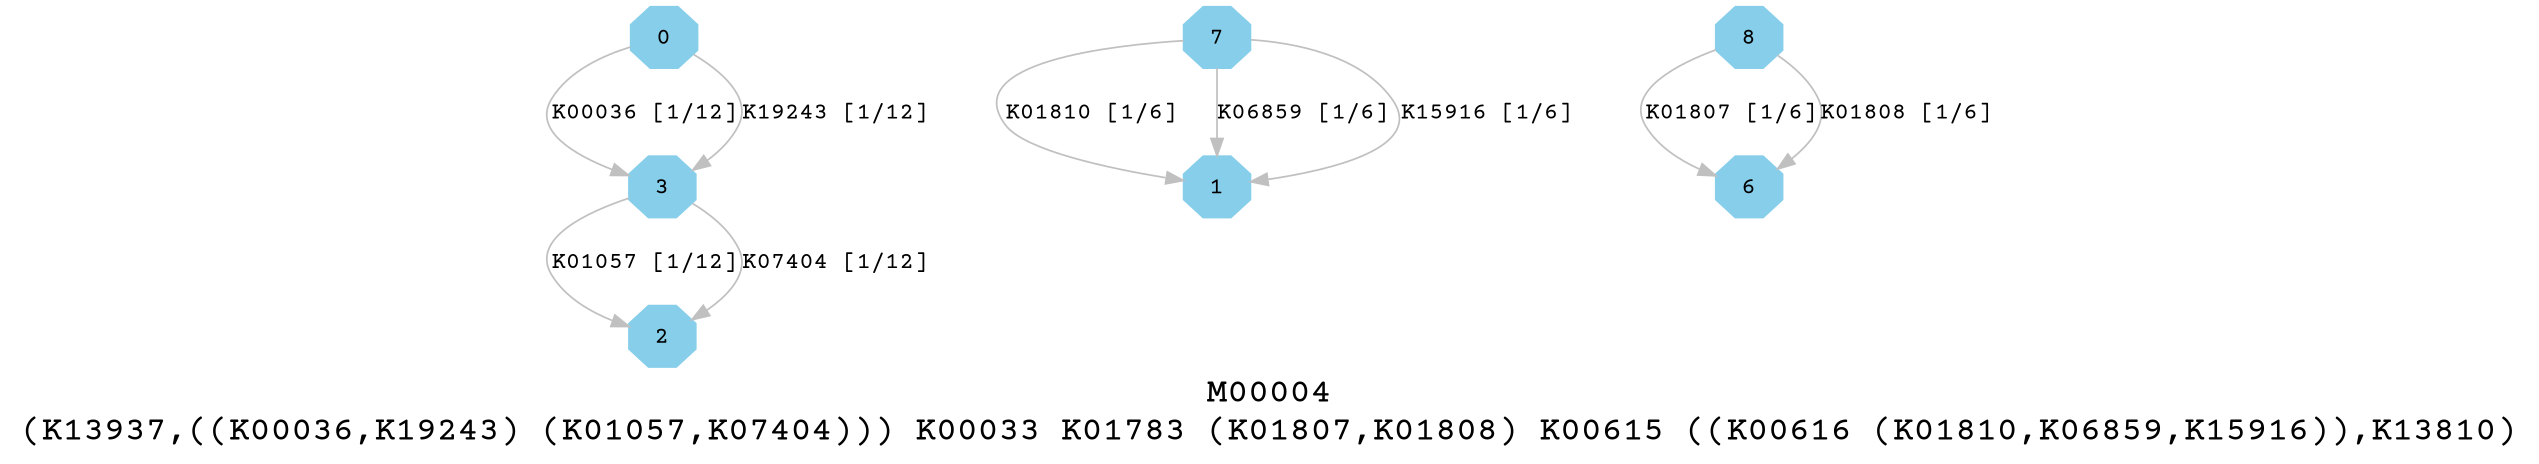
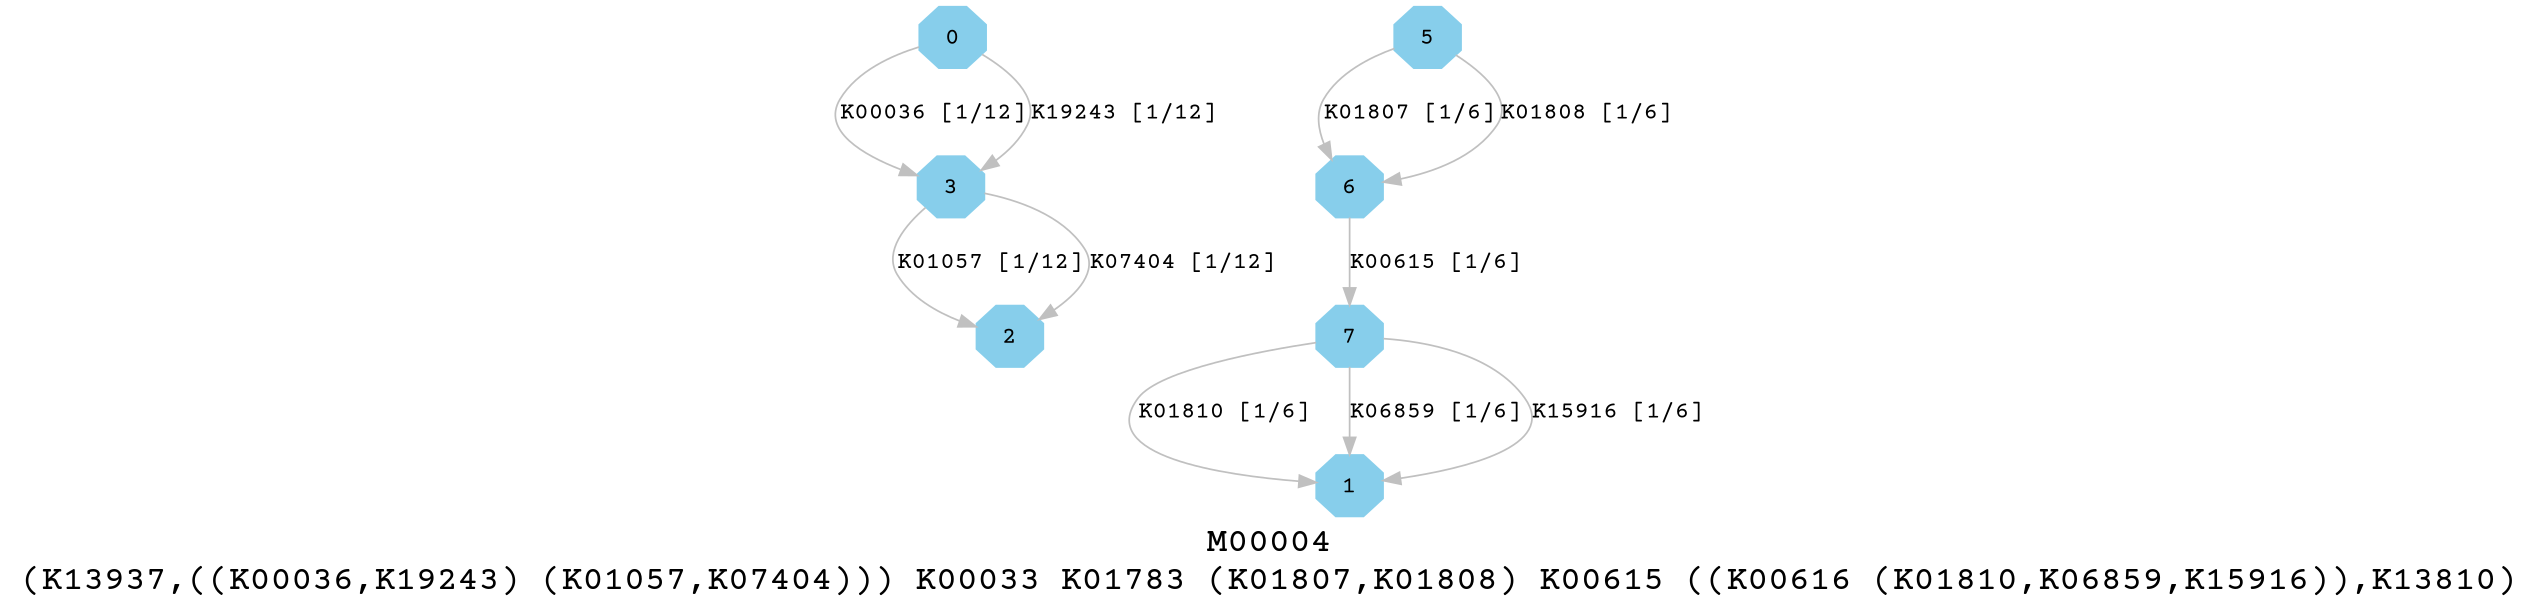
(1749, 37) -> (1428, 37)
none -> (1350, 253)
